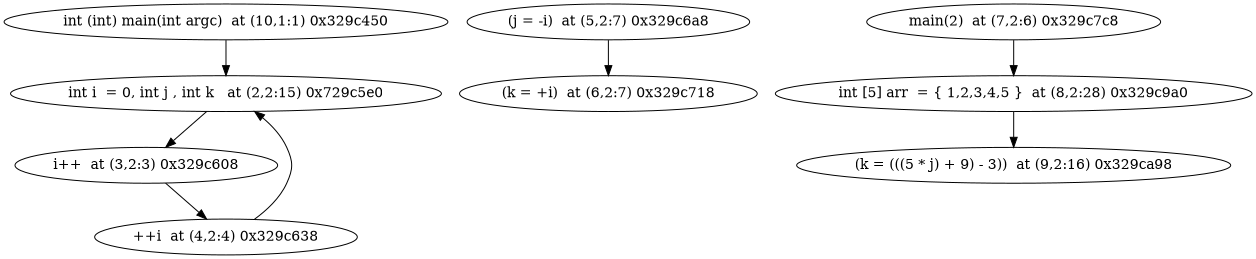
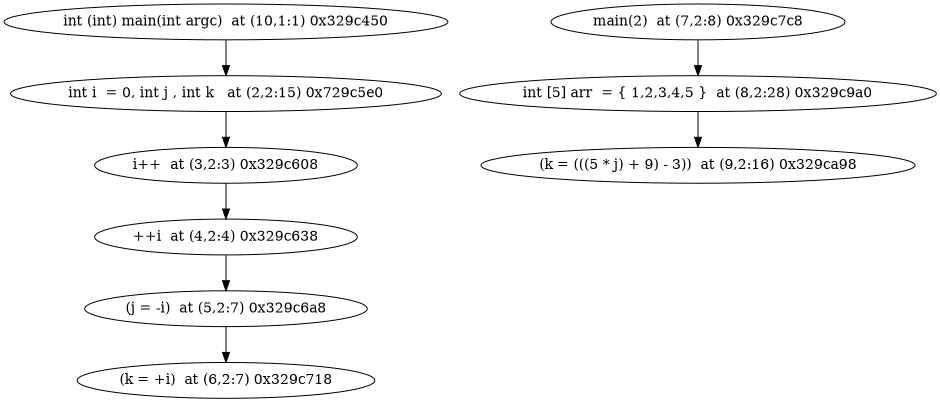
(1014, 22) -> (698, 22)
(291, 171) -> (226, 268)
